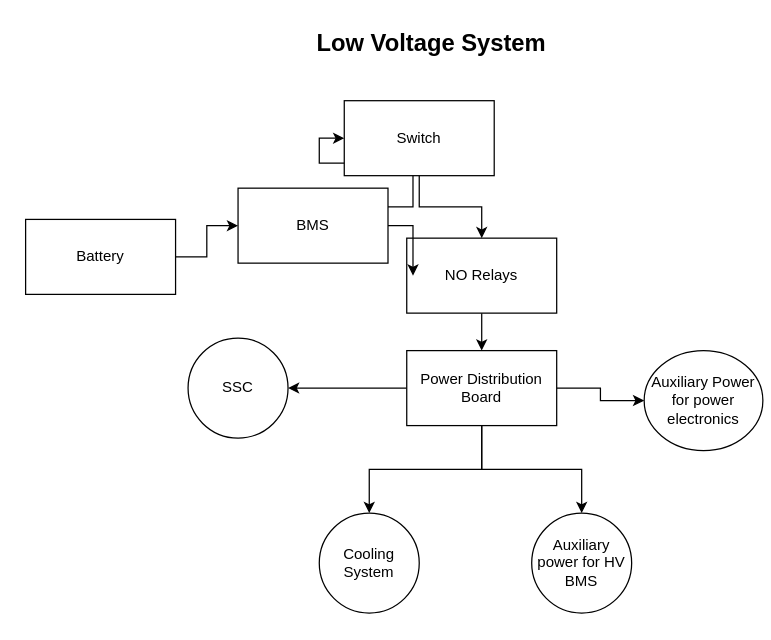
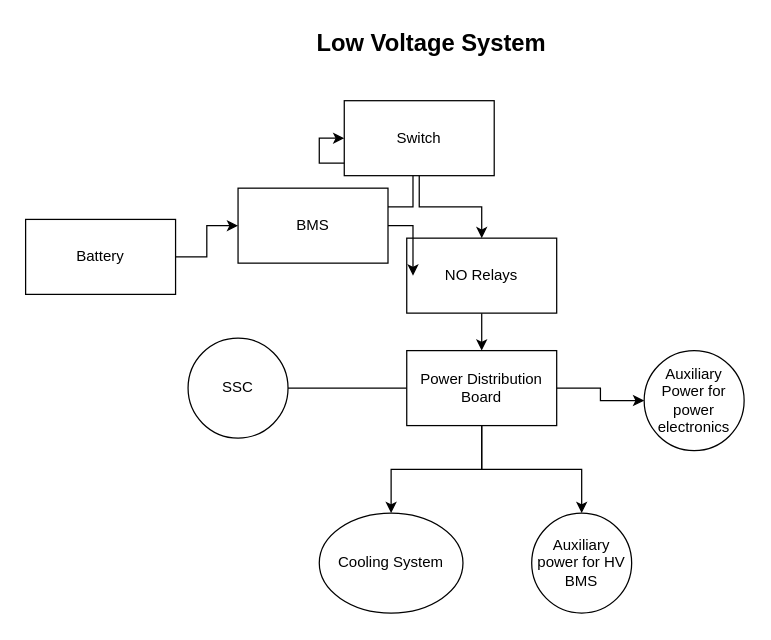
(298, 388) -> (294, 388)
(704, 401) -> (694, 401)
(369, 563) -> (391, 563)
